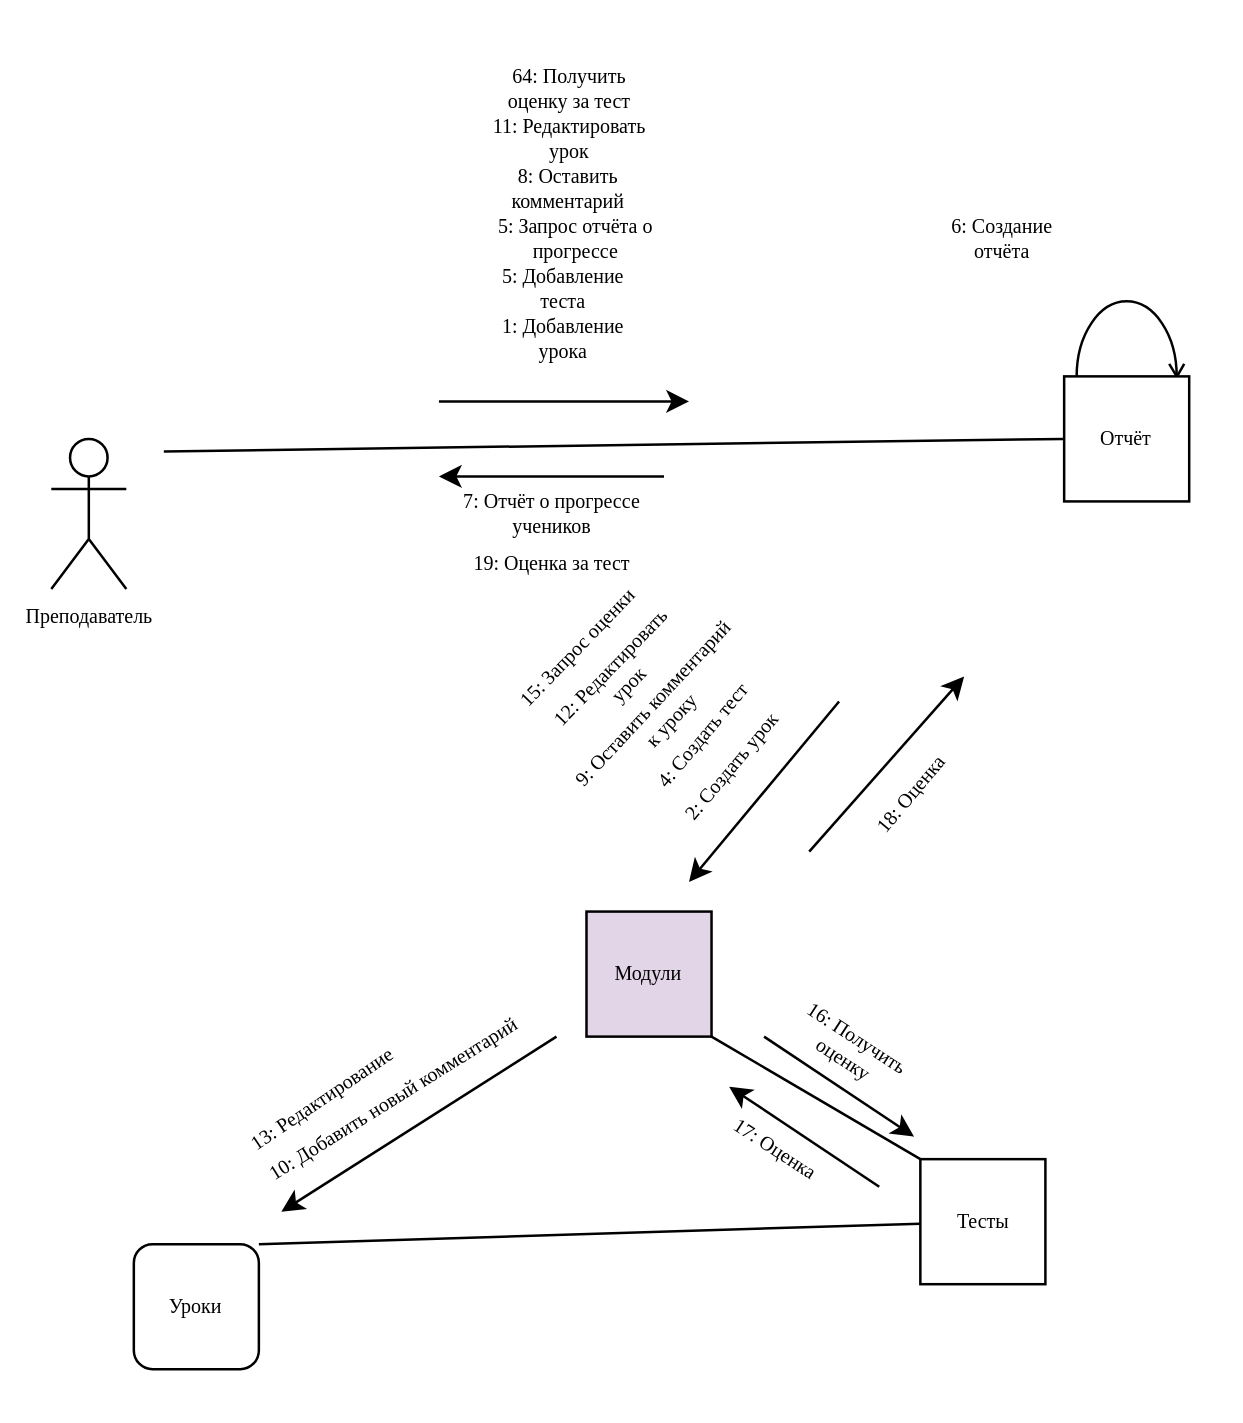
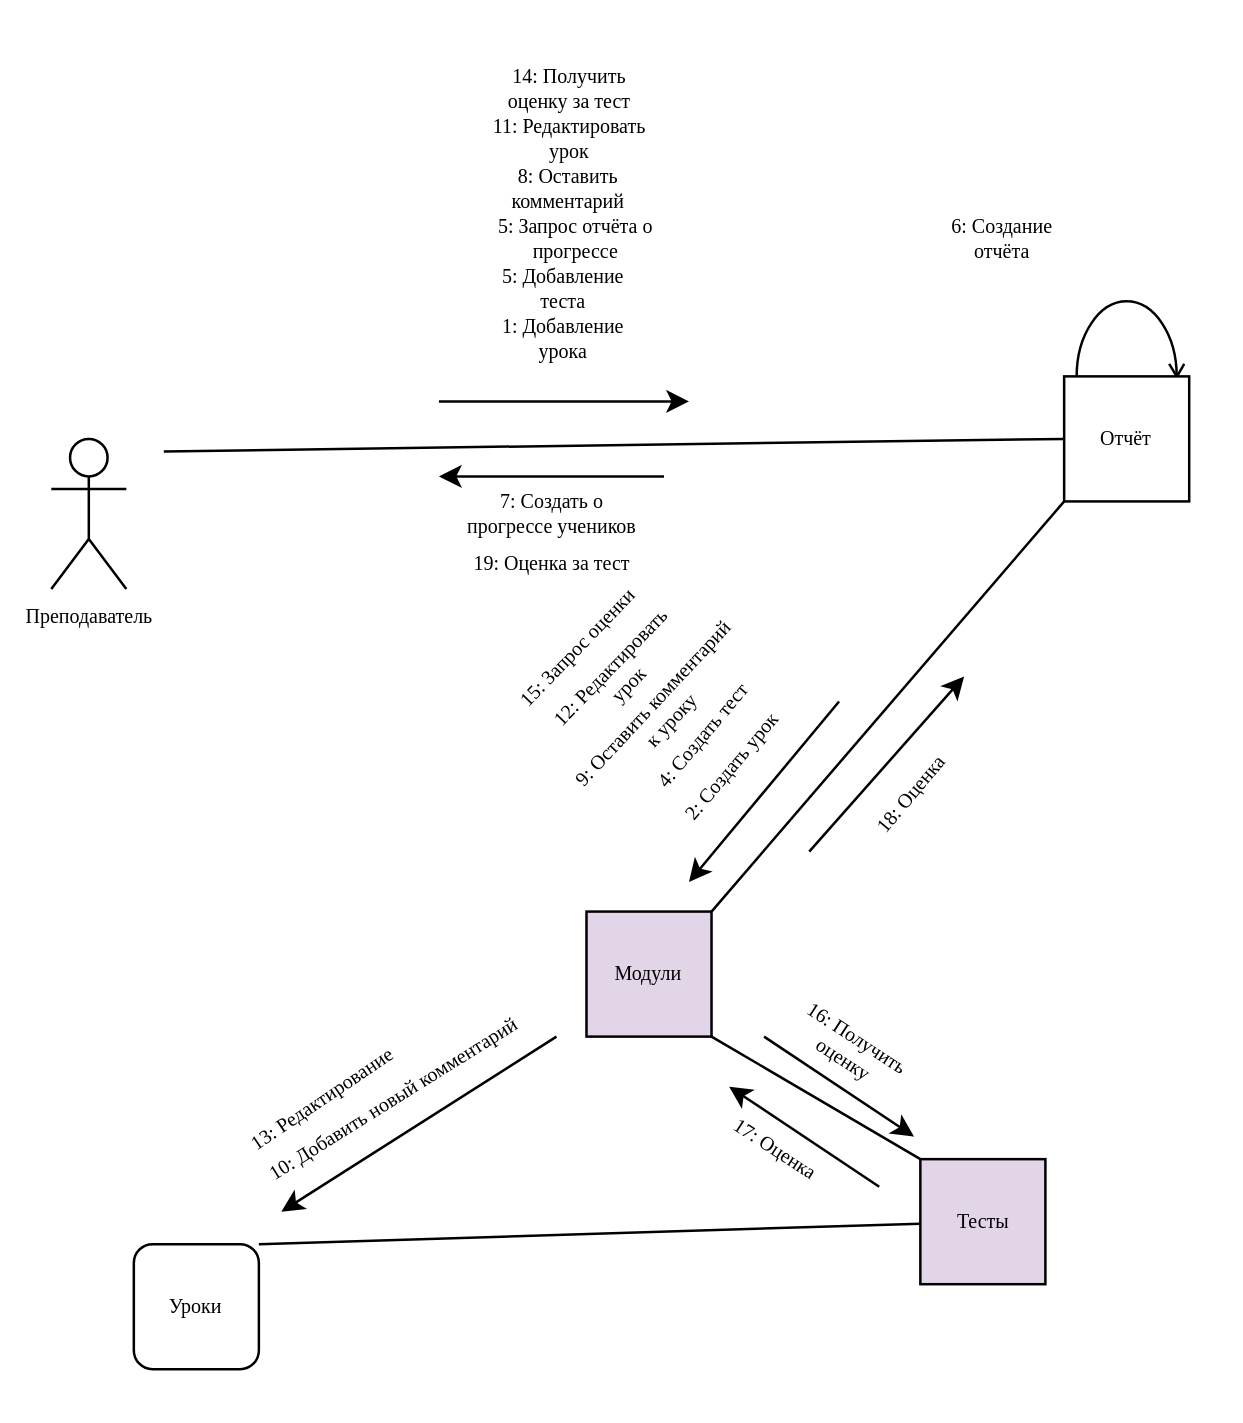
(570, 89) -> (570, 89)
(553, 514) -> (553, 514)
none -> (888, 706)
(983, 1221) -> (983, 1221)
